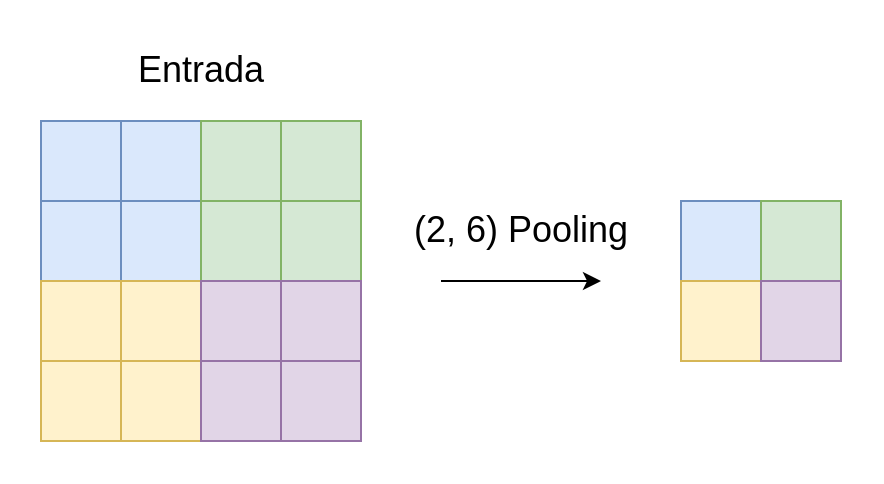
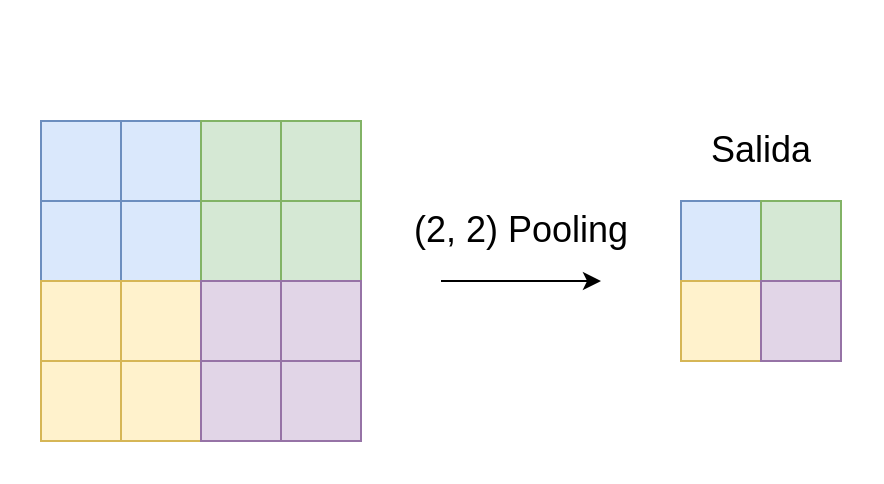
(201, 71) -> none
none -> (761, 151)
(522, 231) -> (522, 231)
